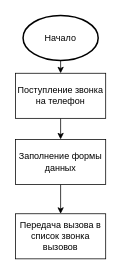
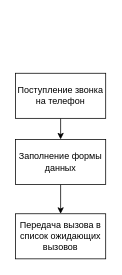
(60, 38) -> none
(60, 64) -> none
(60, 236) -> (60, 236)
